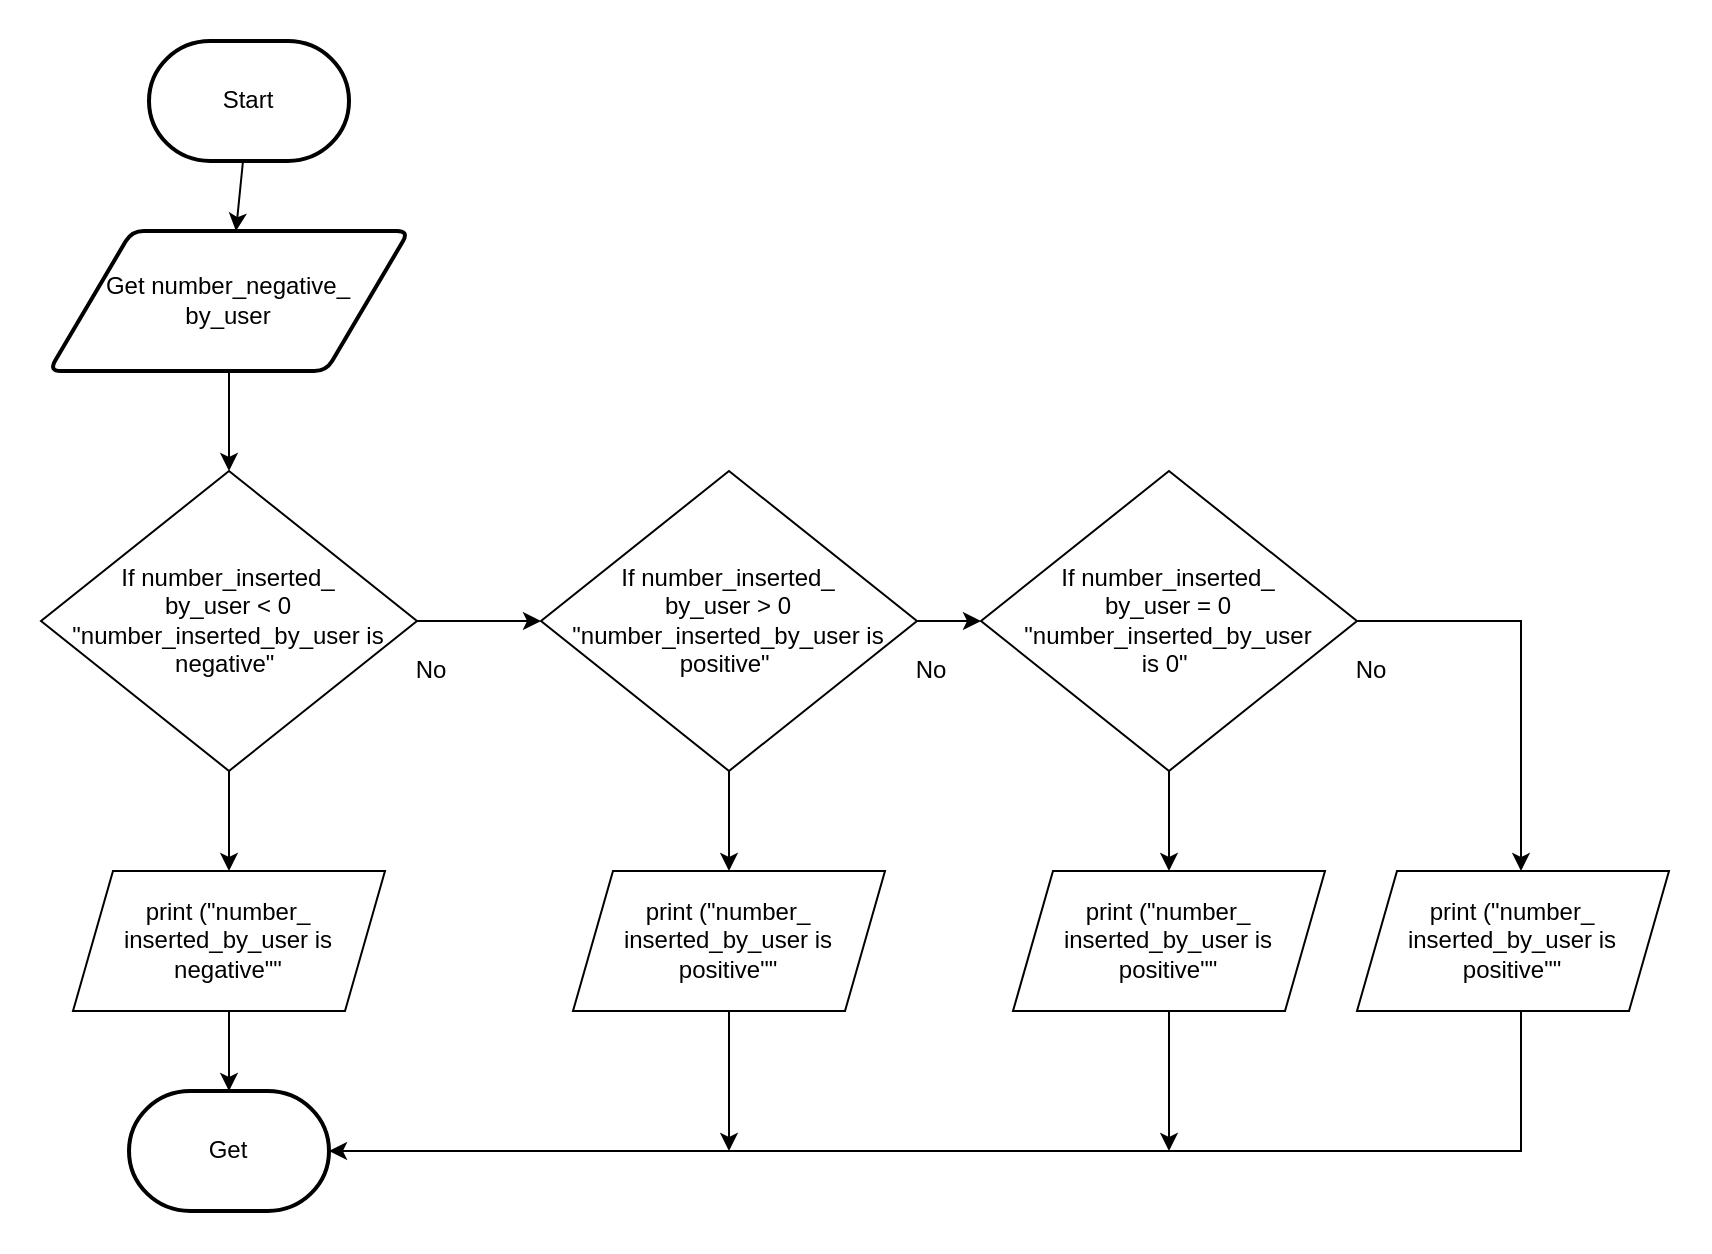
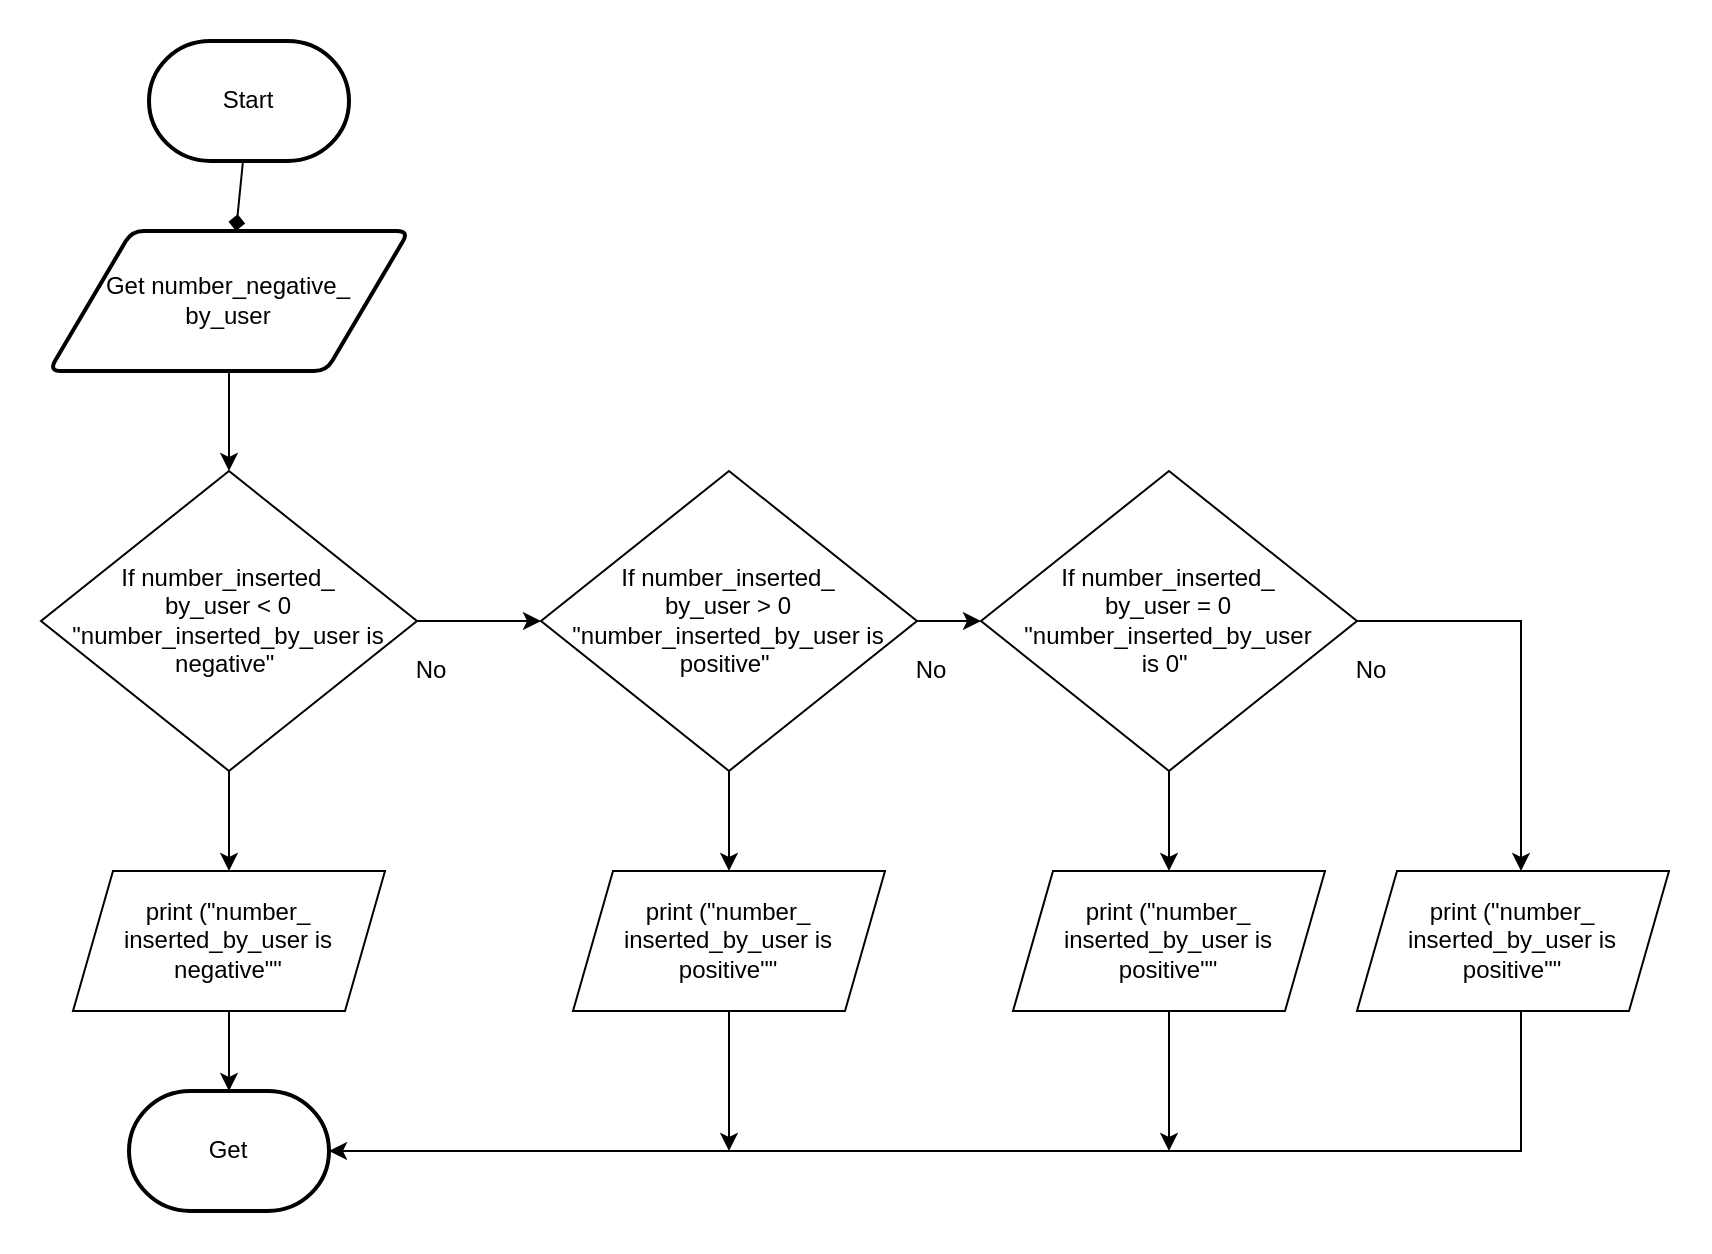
(237, 216) -> (238, 215)
